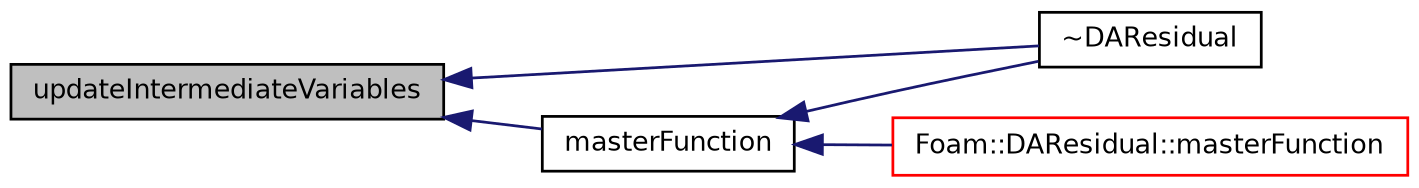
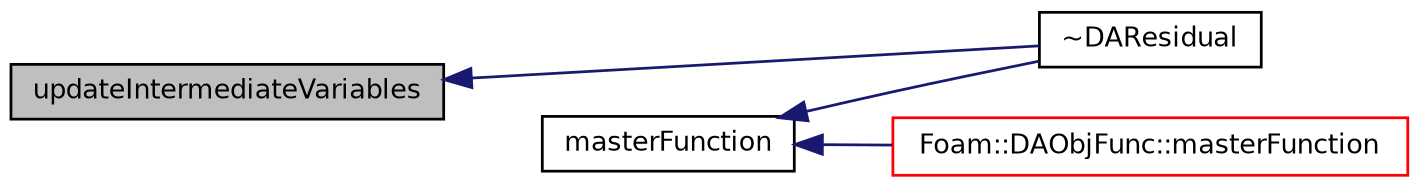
(507, 125) -> none
(1150, 147) -> (1150, 147)
